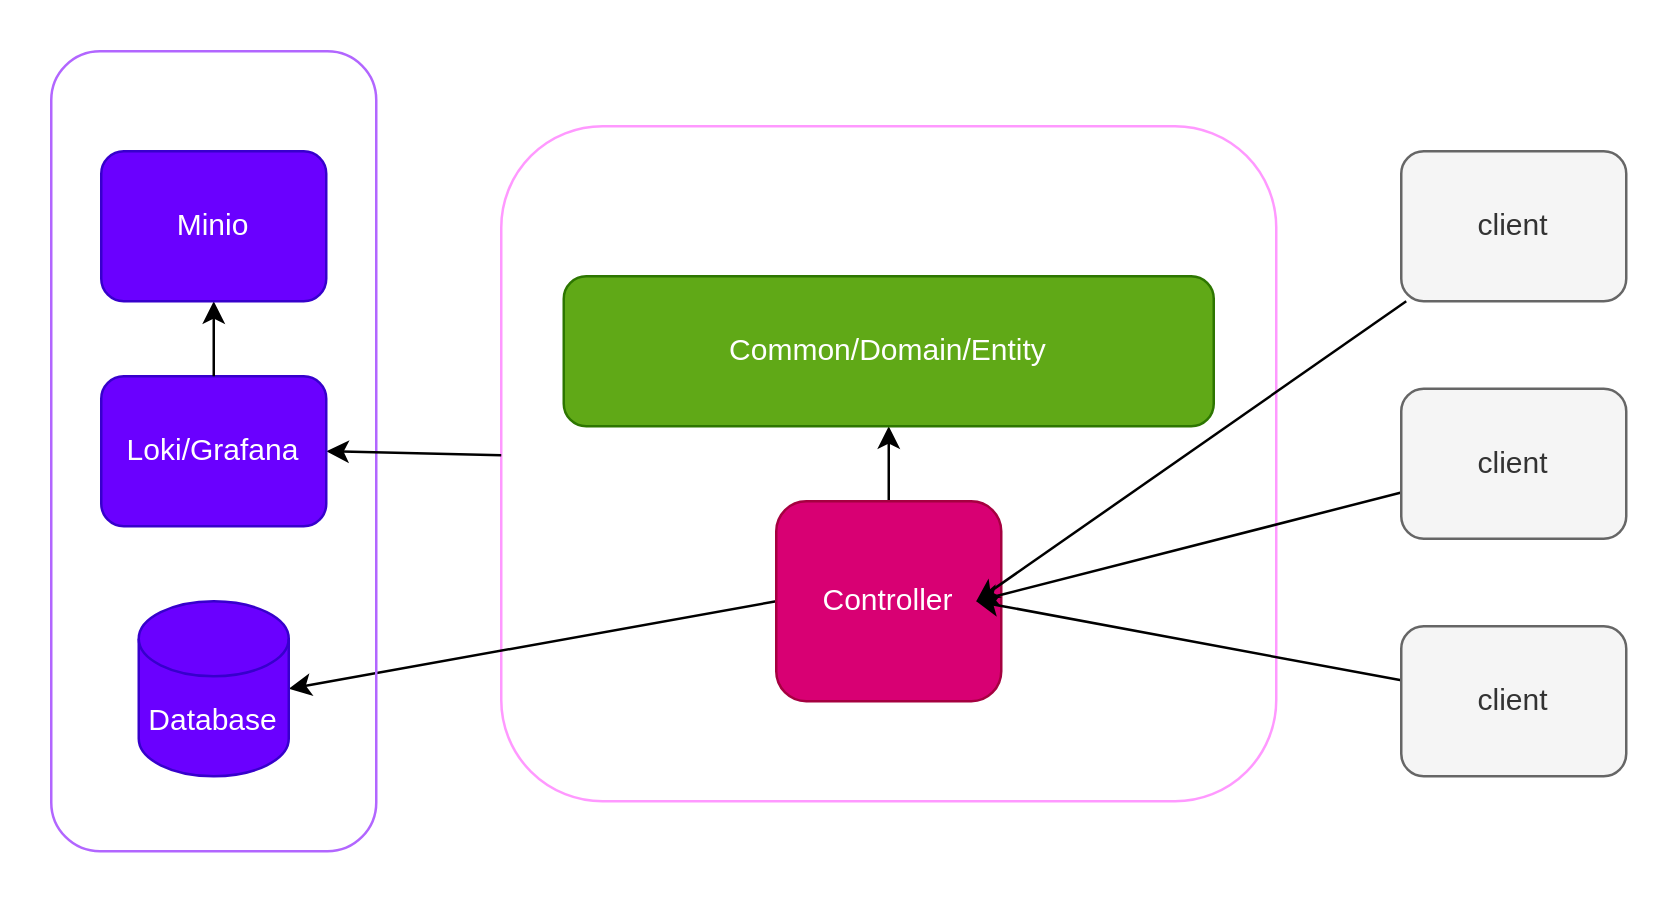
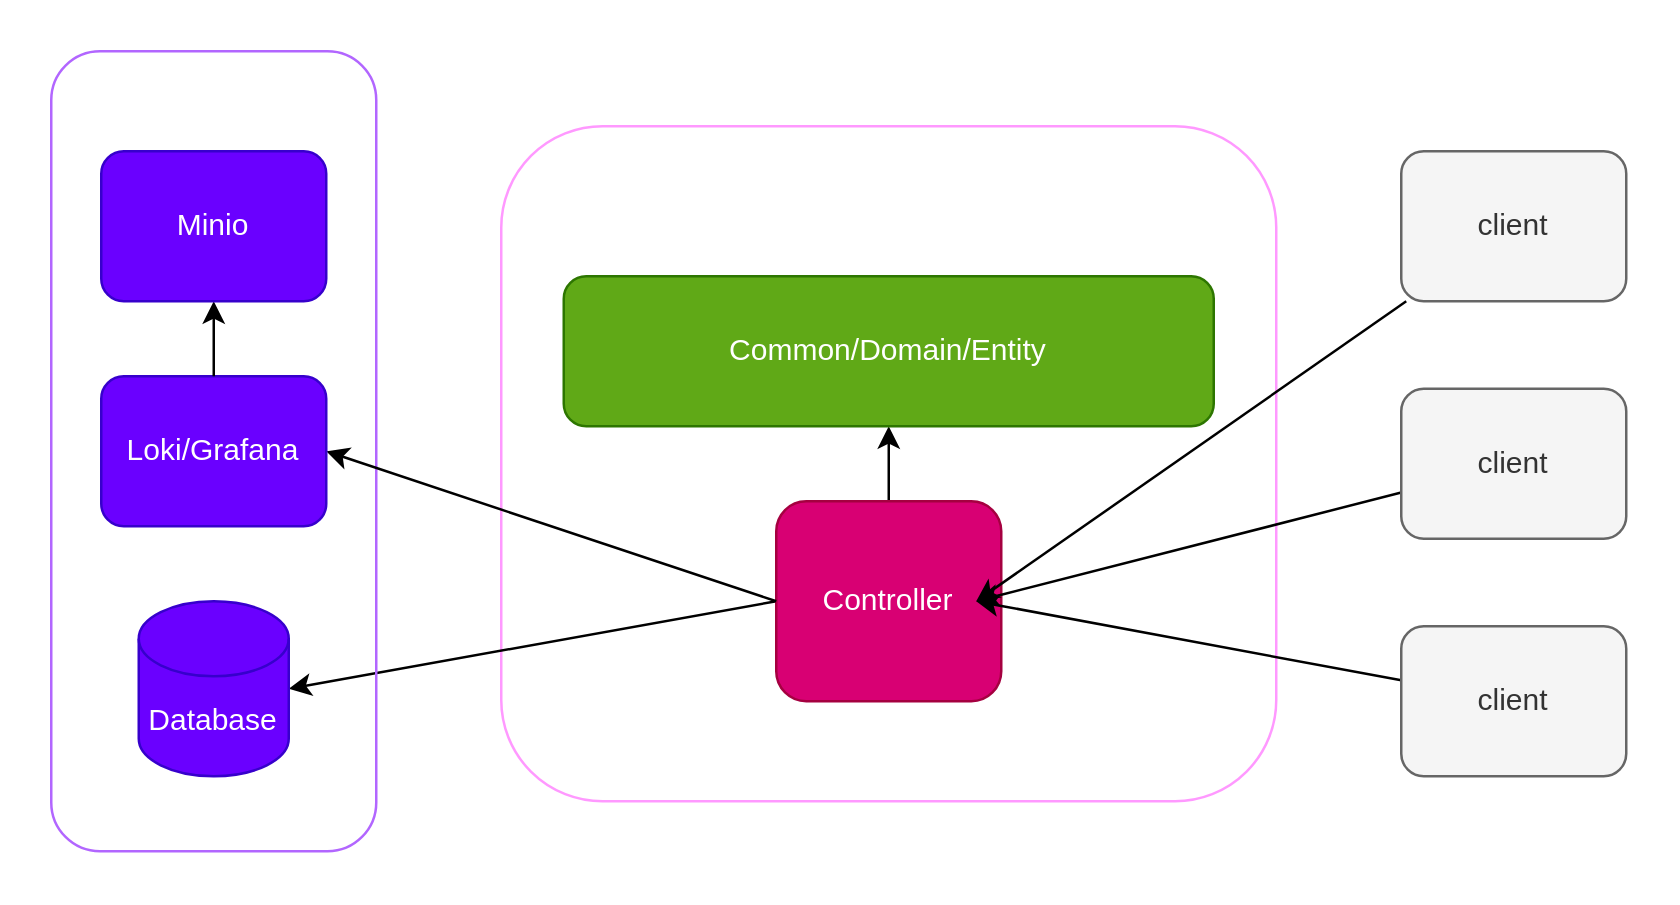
(421, 453) -> (554, 527)
